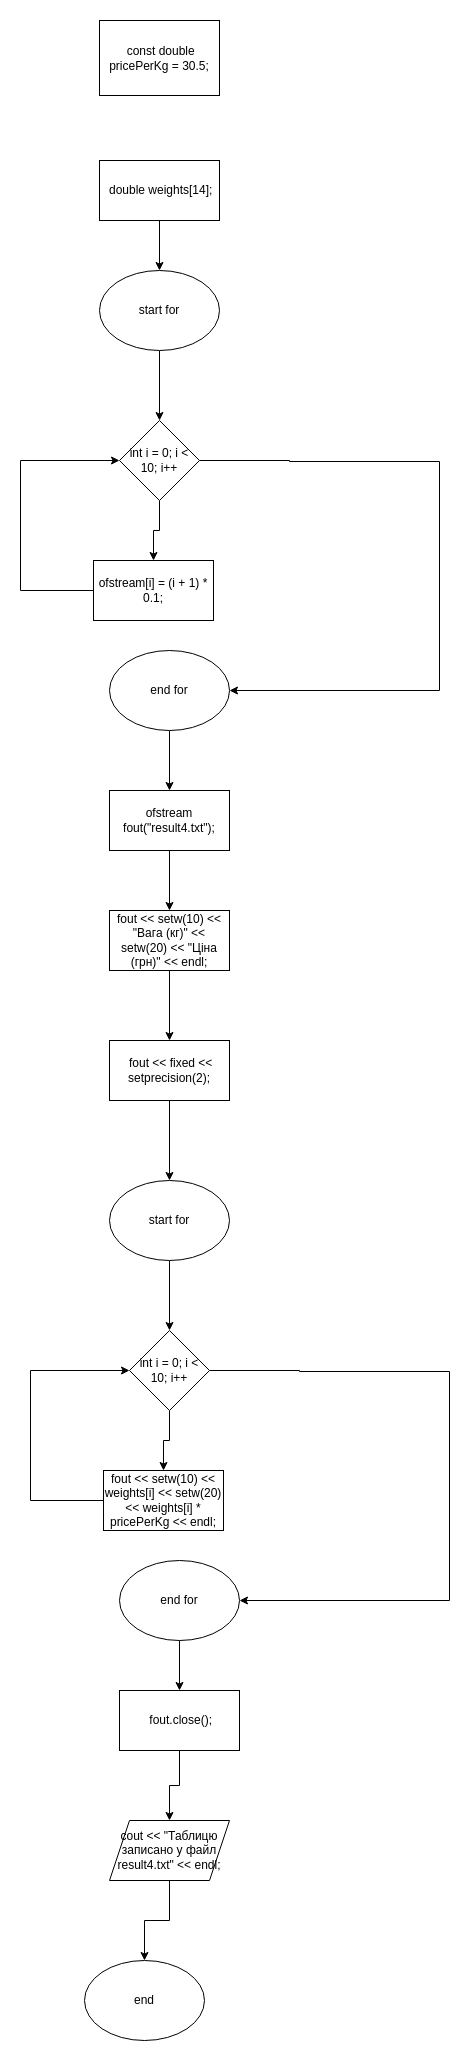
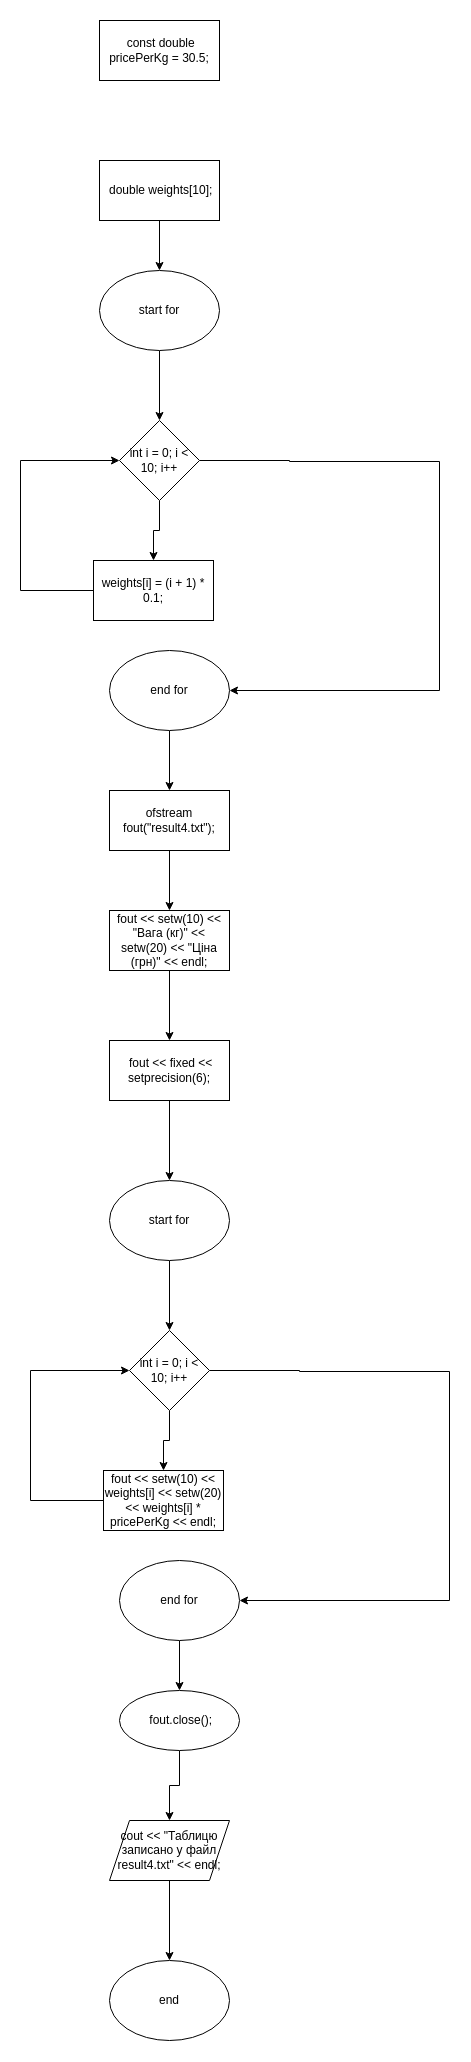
(160, 58) -> (160, 51)
(160, 191) -> (160, 191)
(154, 591) -> (154, 591)
(170, 1071) -> (170, 1071)
(180, 1721) -> (180, 1721)
(145, 2001) -> (170, 2001)
